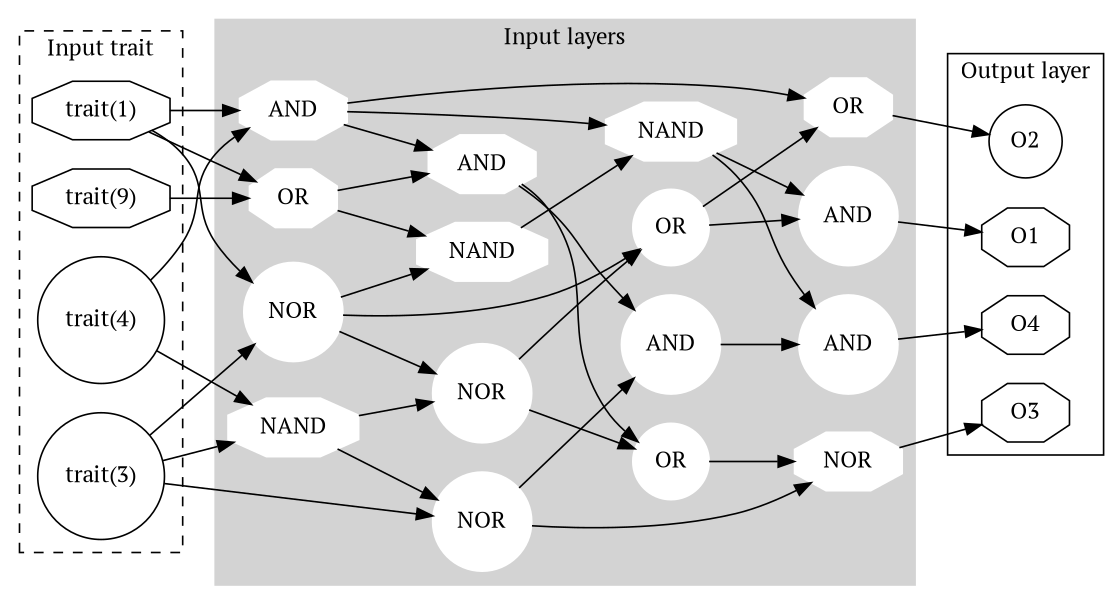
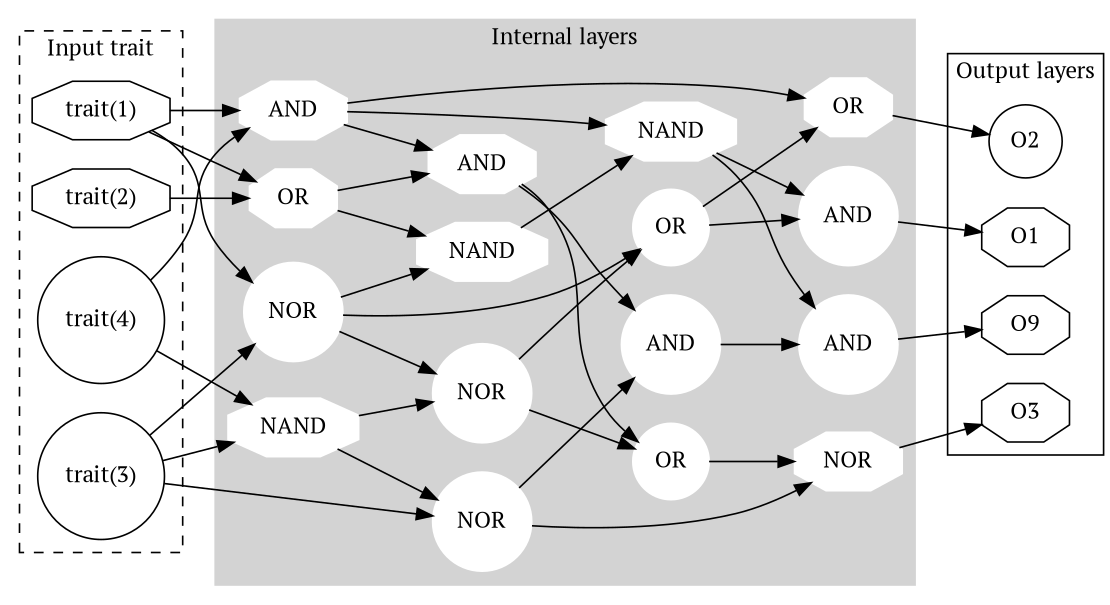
(565, 38) -> (565, 38)
(1026, 72) -> (1026, 72)
(101, 198) -> (101, 198)
(1026, 325) -> (1026, 325)
